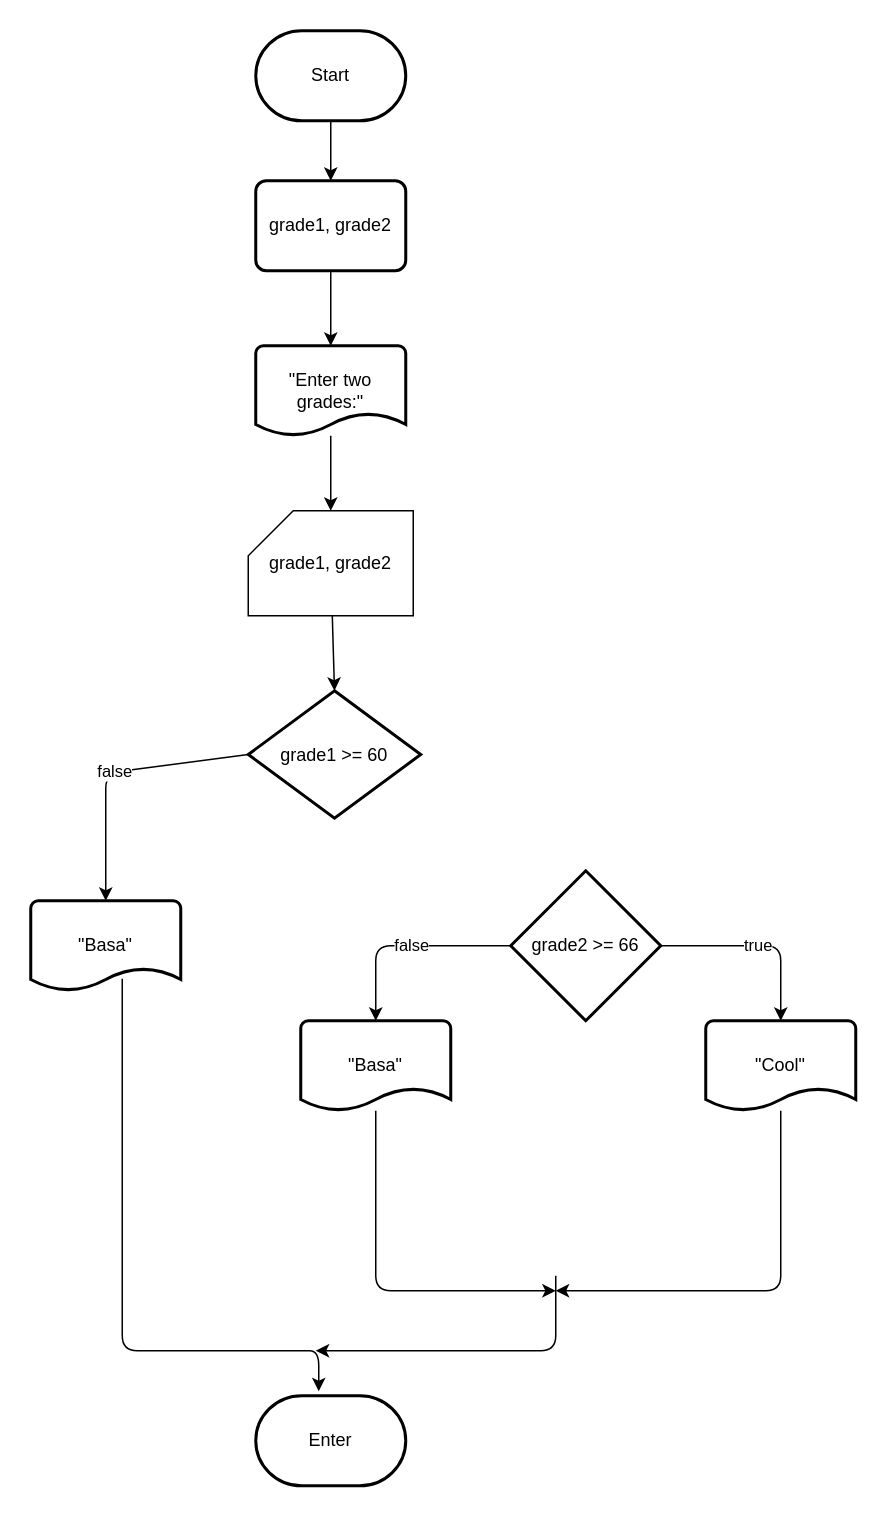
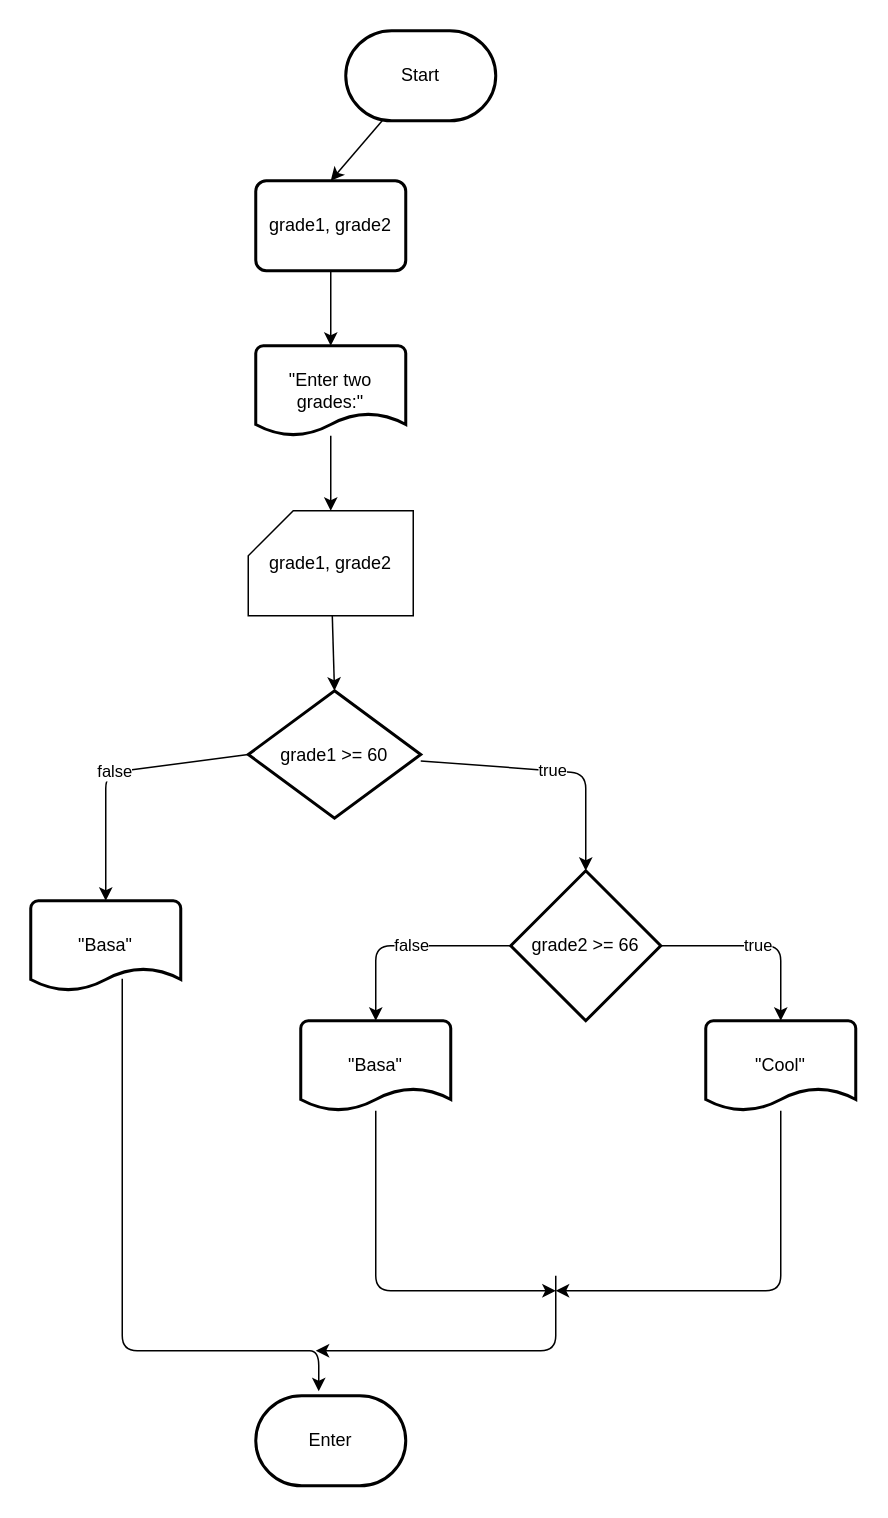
(331, 76) -> (421, 76)
none -> (542, 770)
